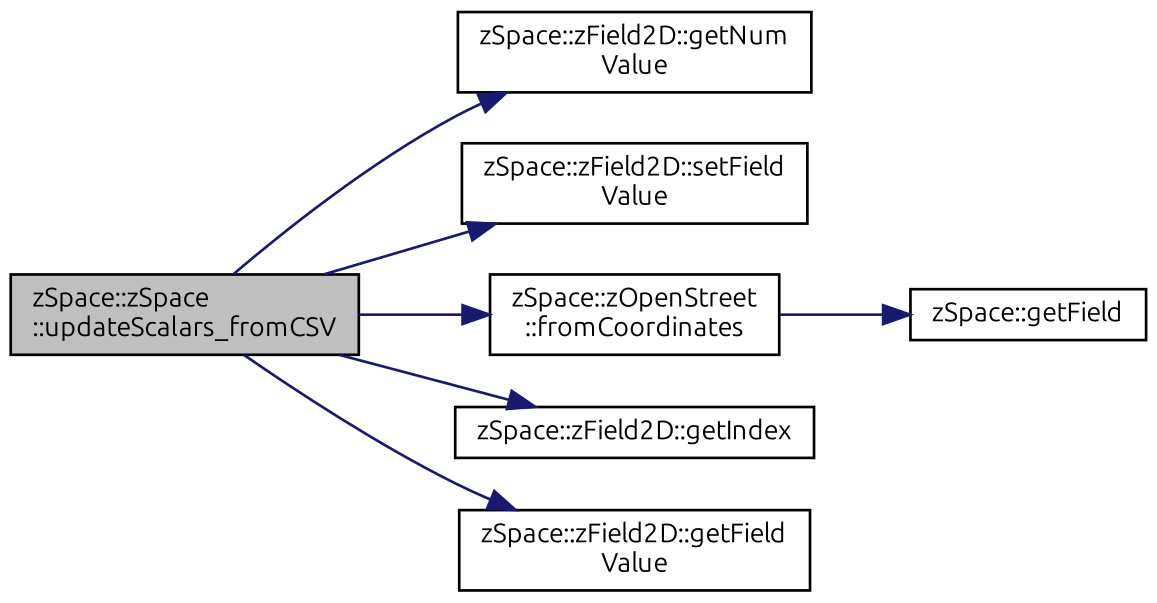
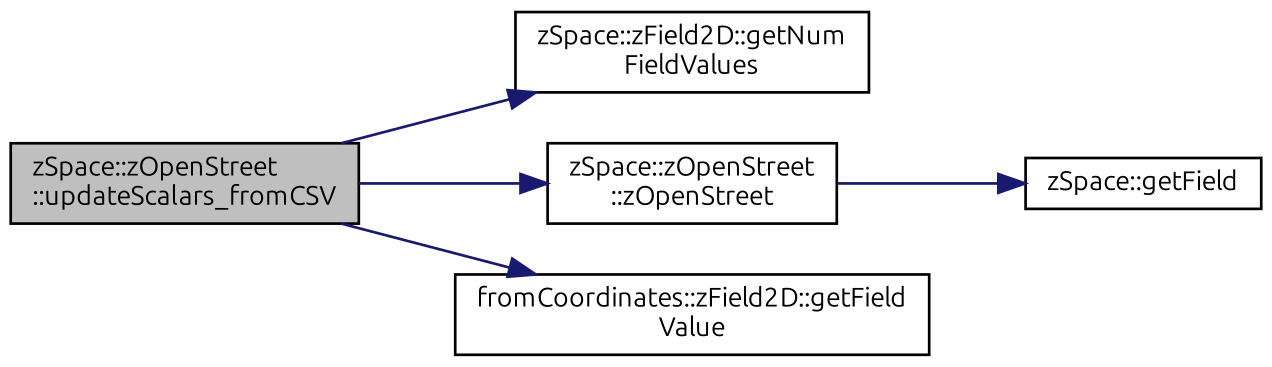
(635, 52) -> (692, 52)
(635, 183) -> none
(185, 315) -> (185, 183)
(635, 315) -> (692, 183)
(635, 432) -> none
(635, 550) -> (692, 315)
